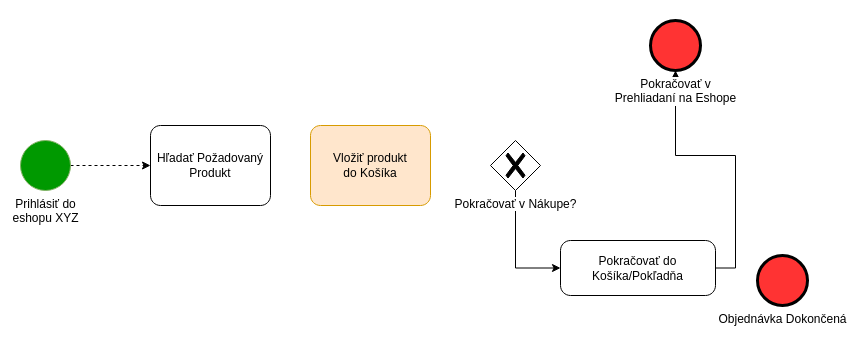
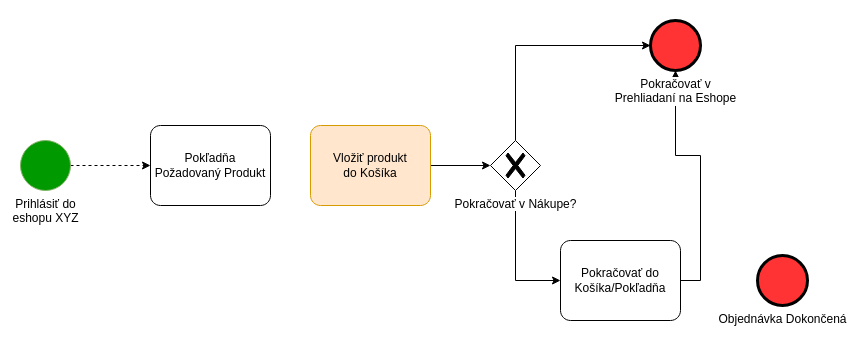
none -> (532, 46)
(211, 166) -> (211, 166)
none -> (457, 166)
(638, 268) -> (621, 281)
